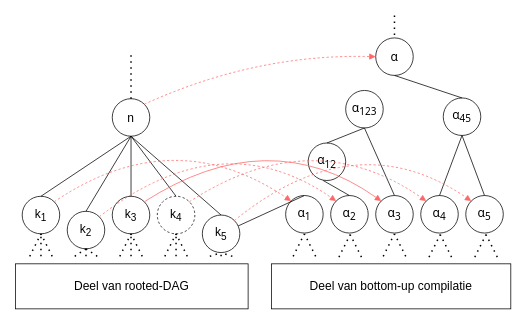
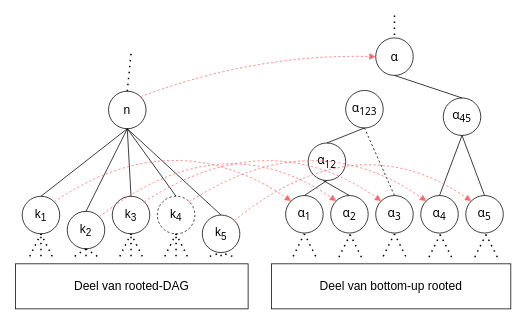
(131, 117) -> (127, 110)
(379, 162) -> (379, 162)
(193, 176) -> (193, 176)
(271, 211) -> (314, 189)
(391, 286) -> (391, 286)
